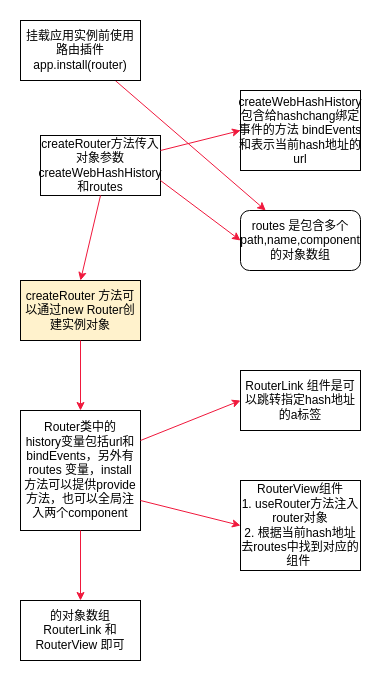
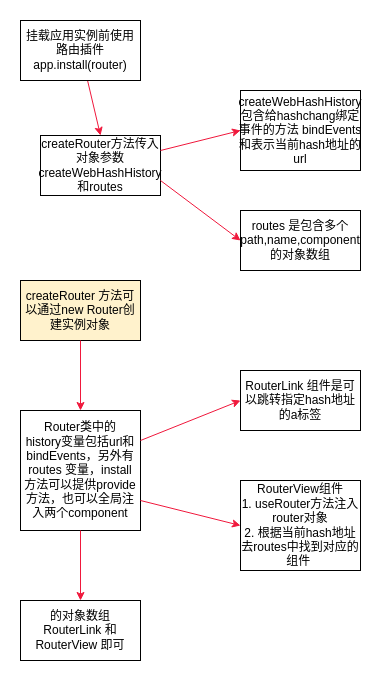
(187, 142) -> (93, 105)
(91, 235) -> none
(301, 241) -> (301, 241)
